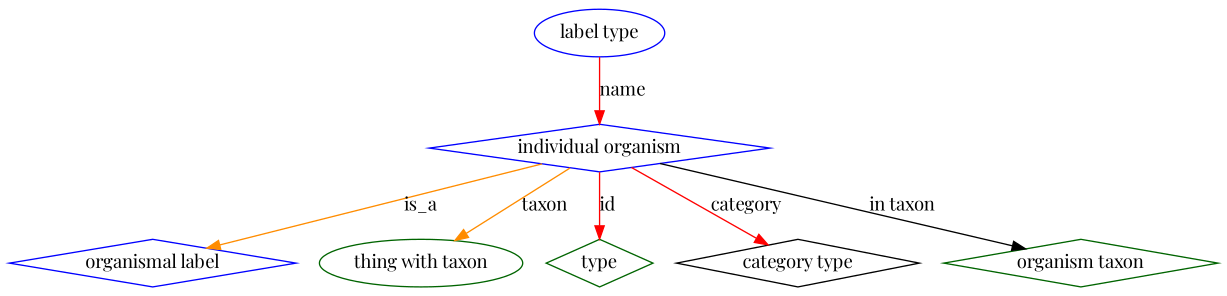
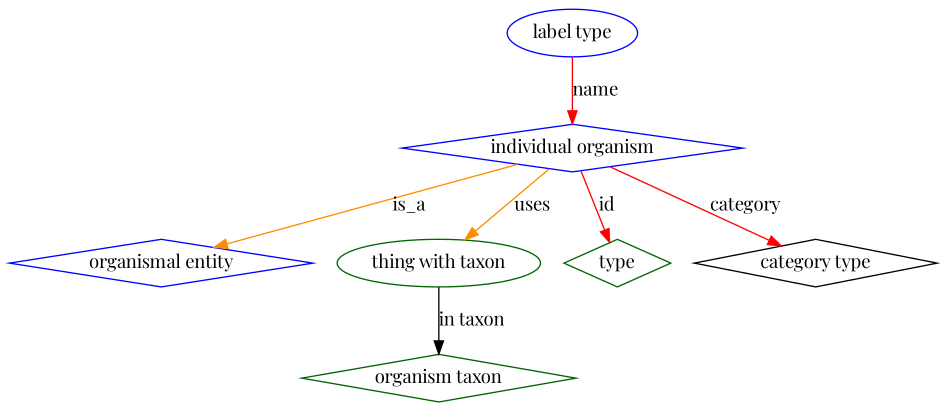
(836, 205) -> (439, 314)
(545, 206) -> (533, 206)
(153, 263) -> (161, 263)
